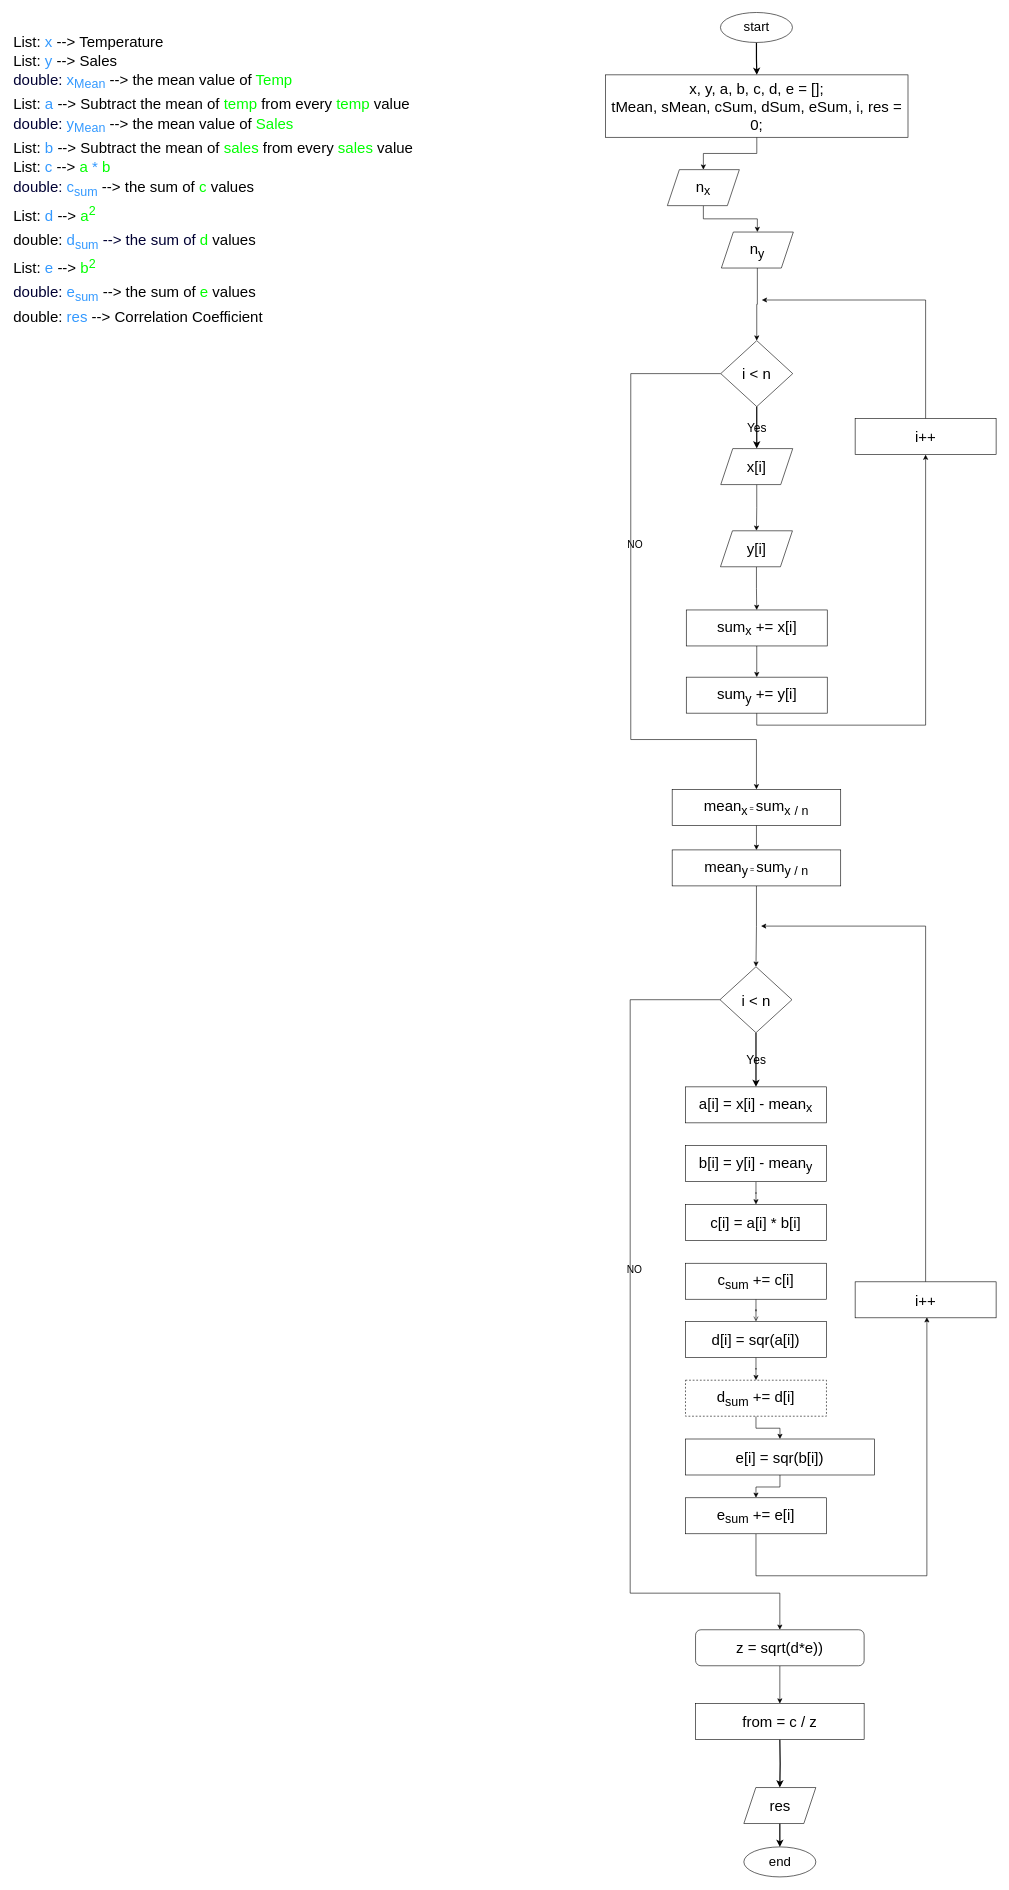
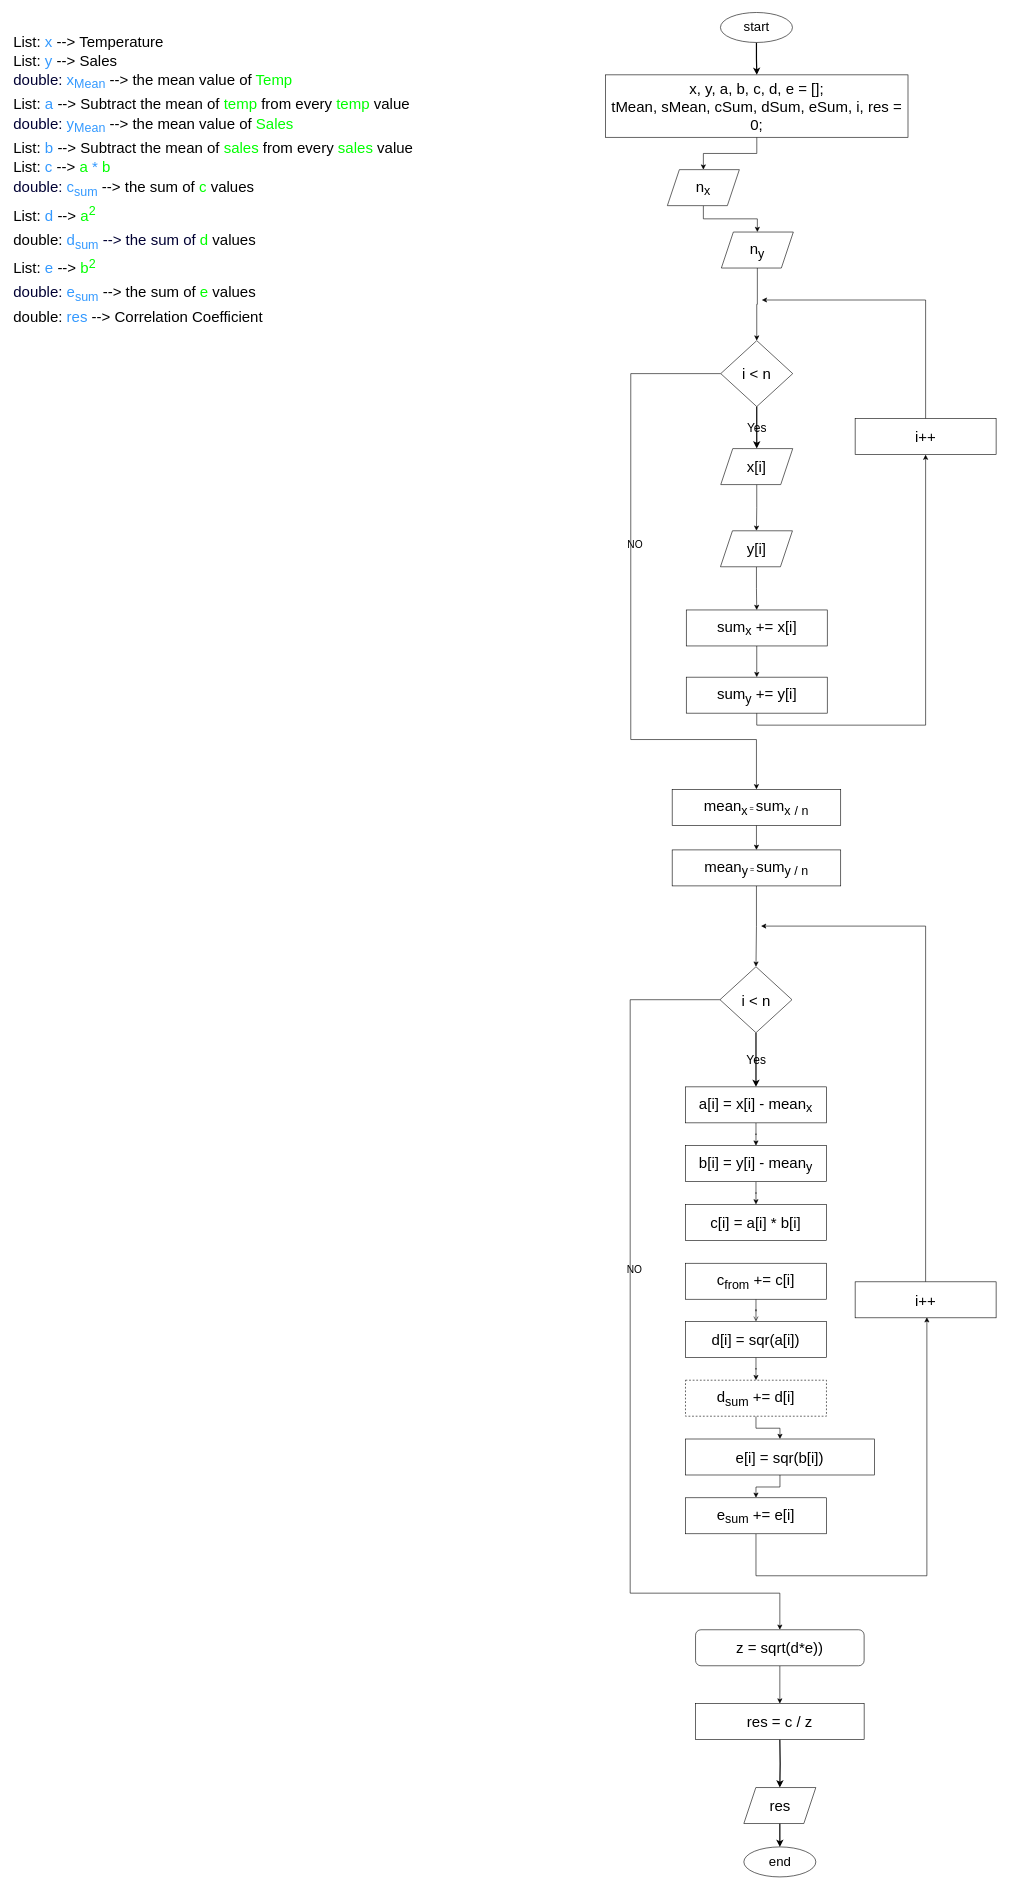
none -> (756, 1136)
(756, 1281) -> (756, 1281)
(780, 1722) -> (780, 1722)
